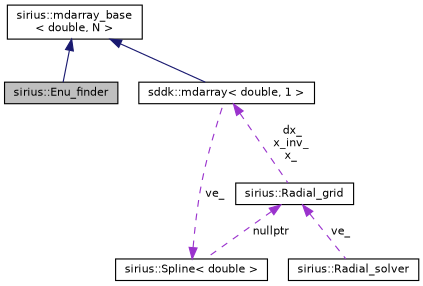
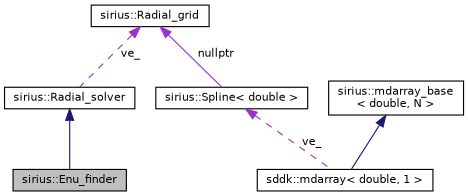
(66, 66) -> (70, 145)
(264, 148) -> none
(238, 235) -> (195, 61)
